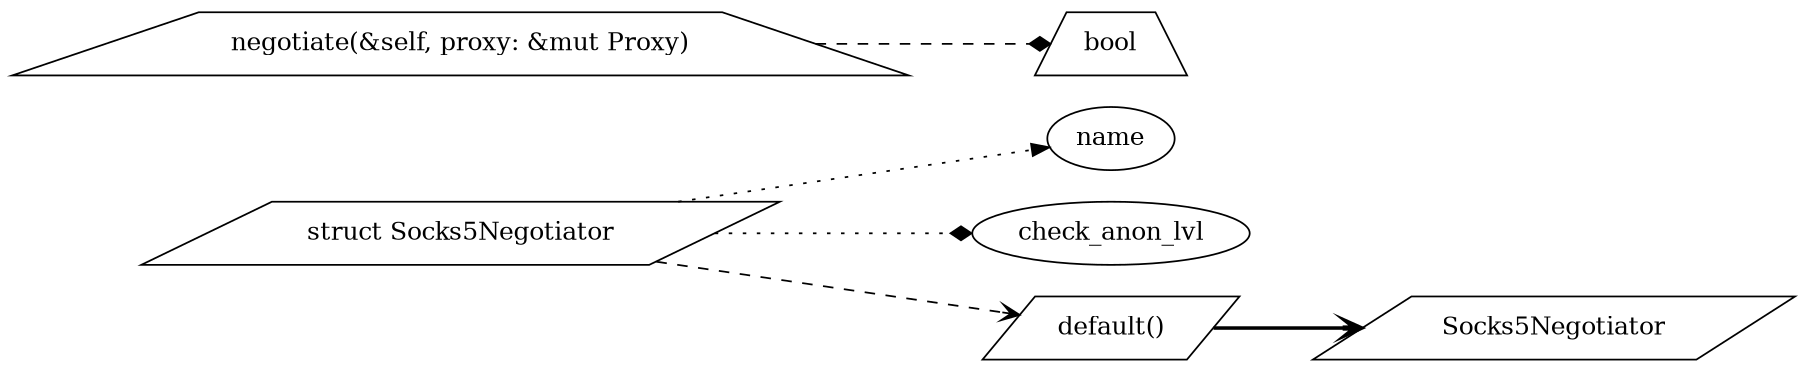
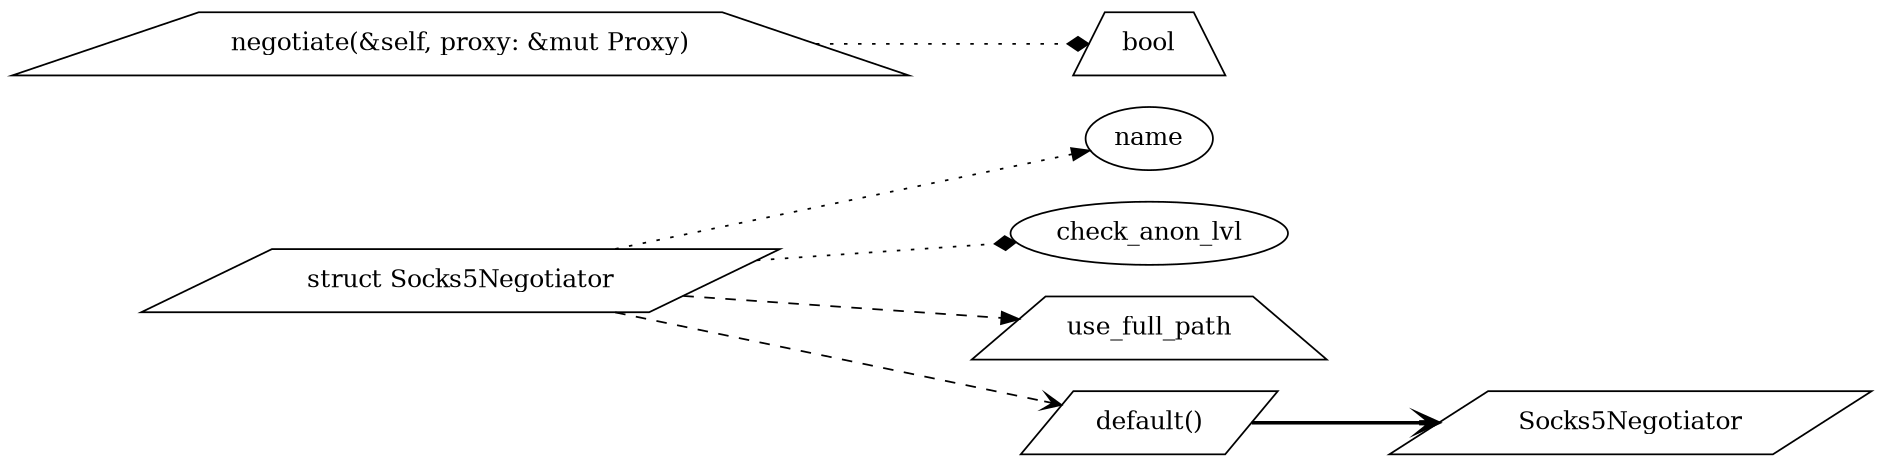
(922, 44) -> (942, 44)
none -> (1149, 328)
